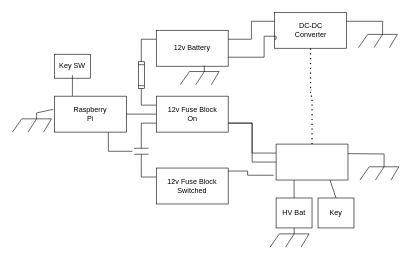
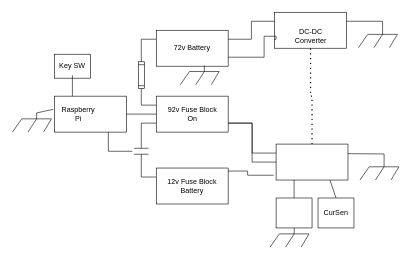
(311, 30) -> (311, 36)
(192, 48) -> (192, 48)
(90, 114) -> (78, 114)
(193, 114) -> (193, 114)
(192, 186) -> (192, 186)
(294, 213) -> none
(336, 213) -> (336, 213)
